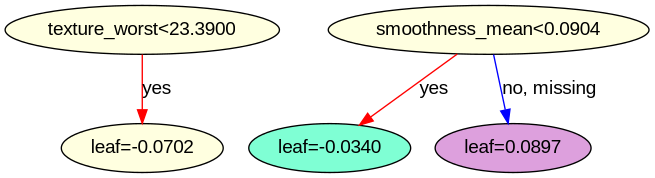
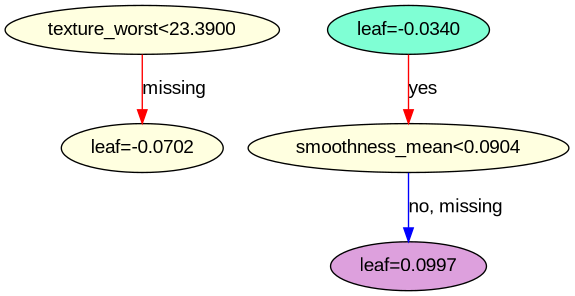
(414, 86) -> (409, 82)
(157, 89) -> (174, 89)
(513, 148) -> (409, 266)
